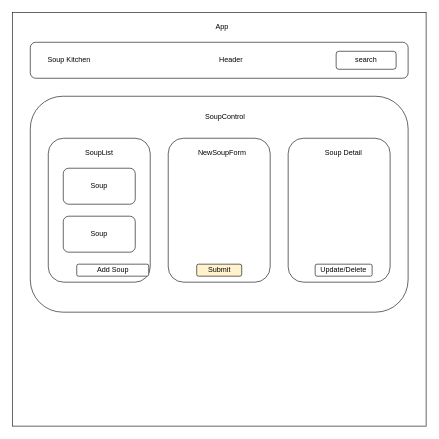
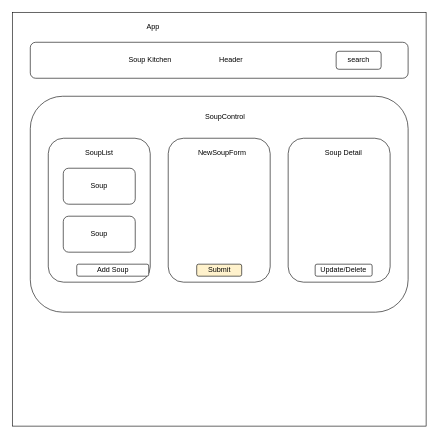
(222, 27) -> (153, 27)
(69, 60) -> (150, 60)
(366, 60) -> (359, 60)
